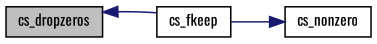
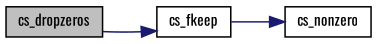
(137, 12) -> (122, 32)
